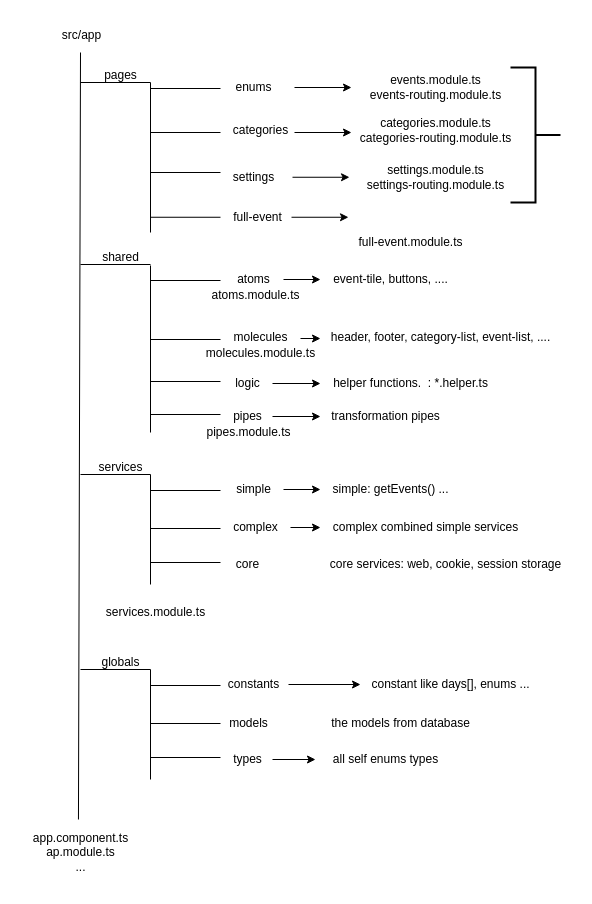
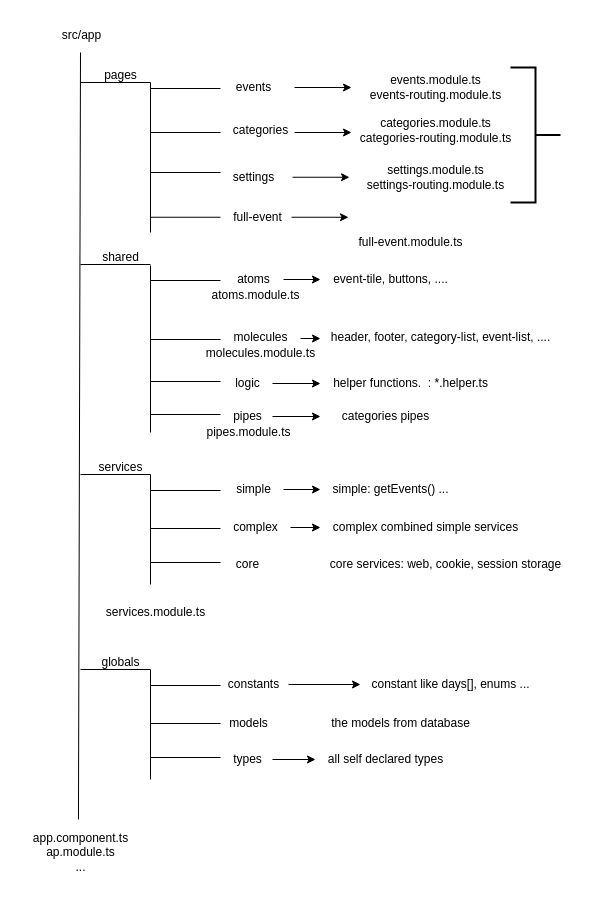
(254, 88) -> (254, 88)
(386, 417) -> (386, 417)
(386, 760) -> (386, 760)
